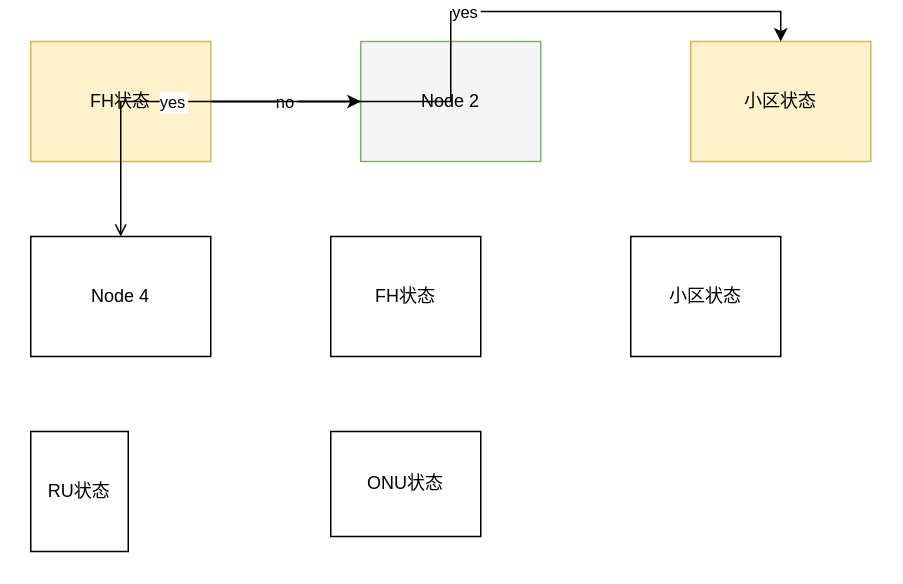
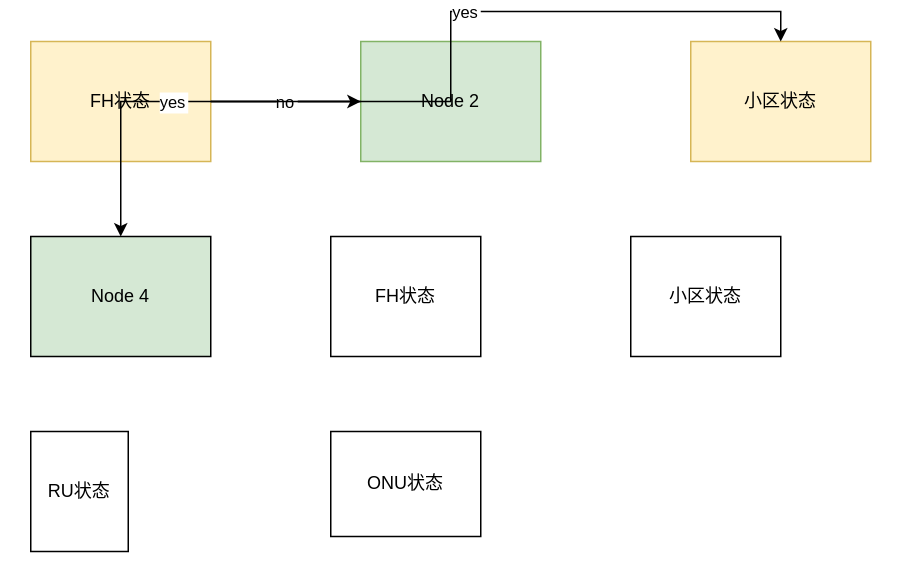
(451, 101) -> (451, 101)
(121, 227) -> (121, 225)
(121, 296) -> (121, 296)
